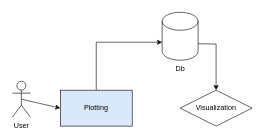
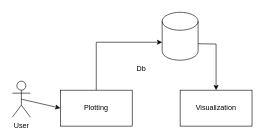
(180, 69) -> (141, 69)
(96, 108) -> (96, 108)
(216, 108) -> (216, 108)
